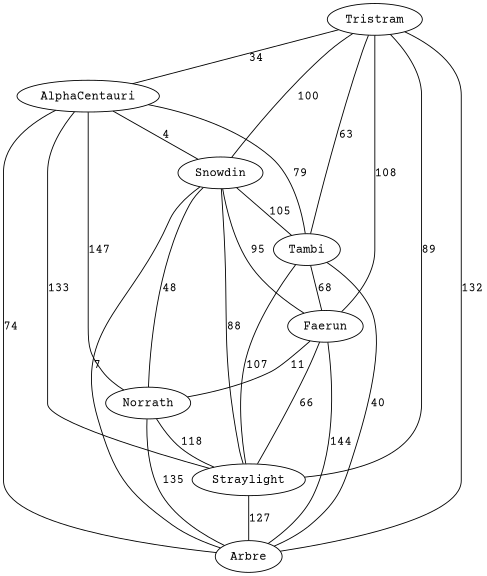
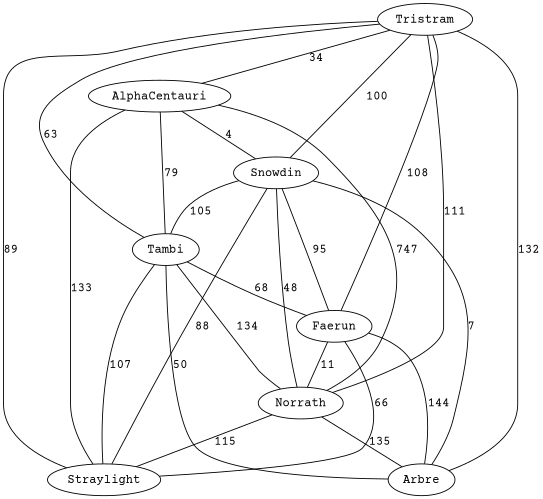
none -> (444, 247)
(99, 250) -> (407, 250)
none -> (226, 329)
(4, 401) -> none
(378, 403) -> (180, 365)
(192, 441) -> (225, 441)
(249, 518) -> none
